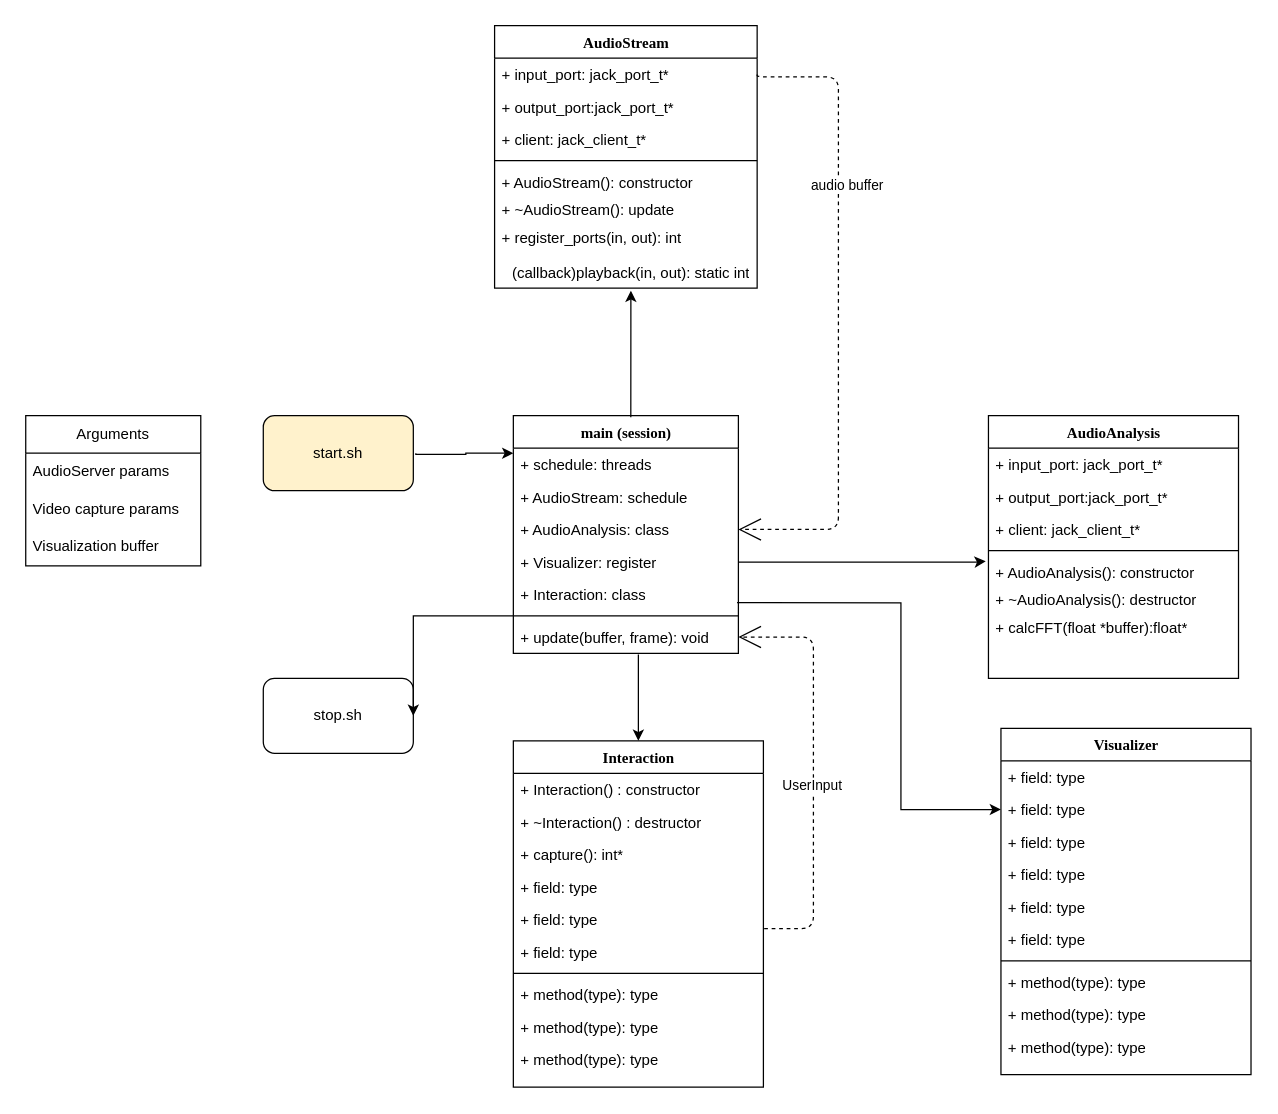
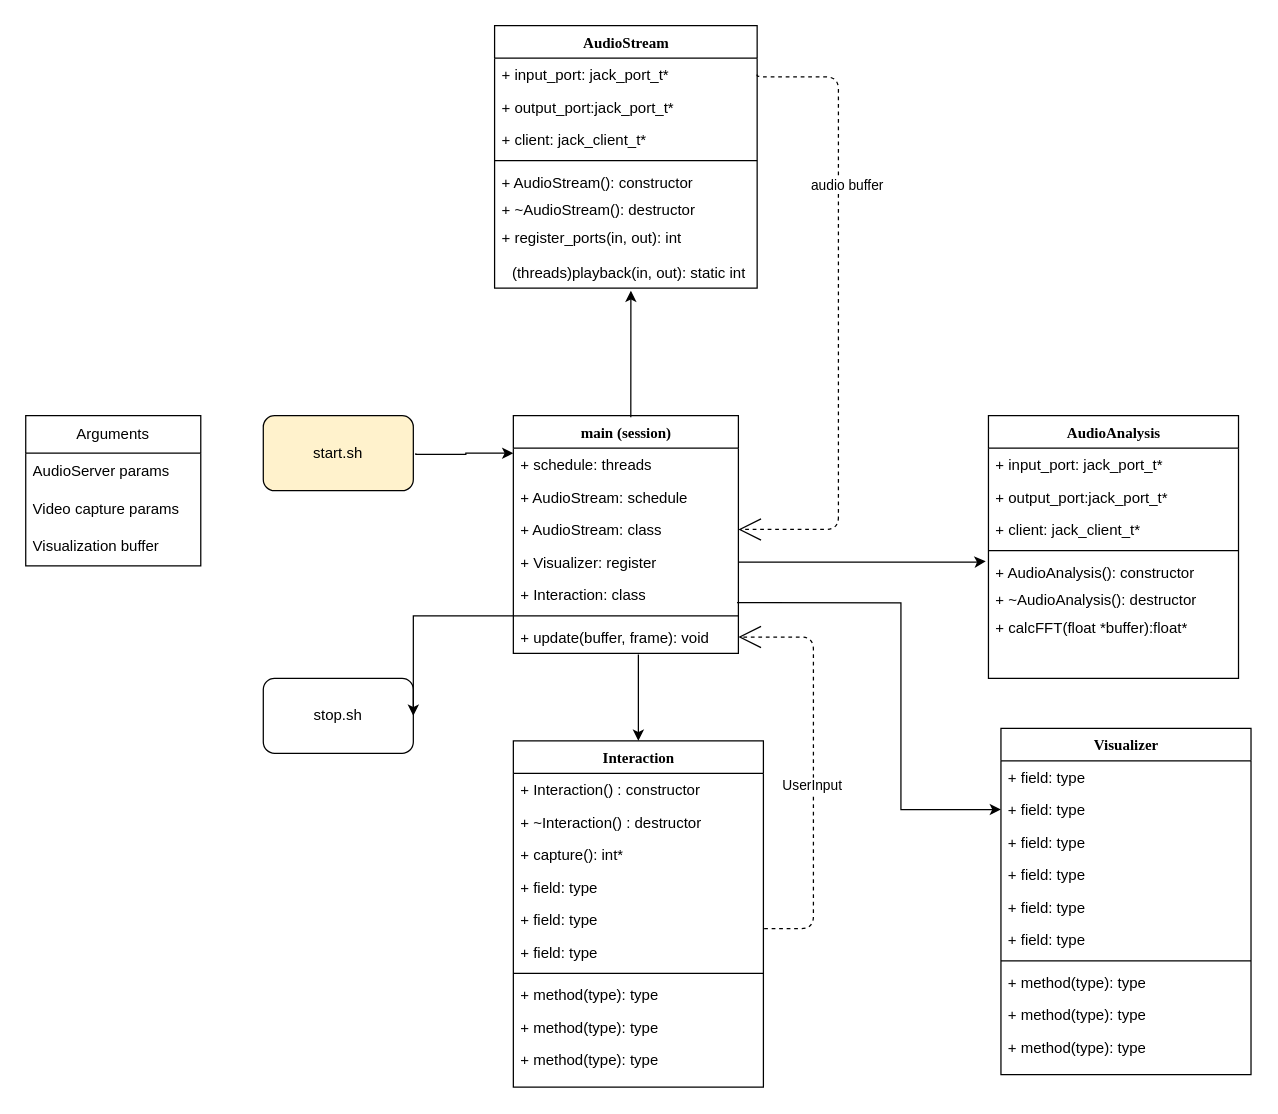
(595, 211) -> (612, 211)
(633, 282) -> (633, 282)
(599, 531) -> (595, 531)
